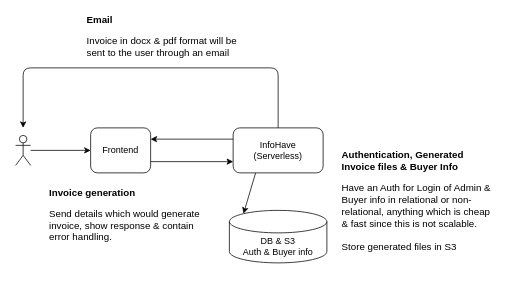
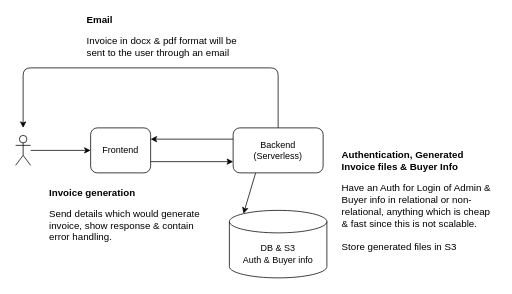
(278, 150) -> (278, 150)
(278, 237) -> (278, 244)
